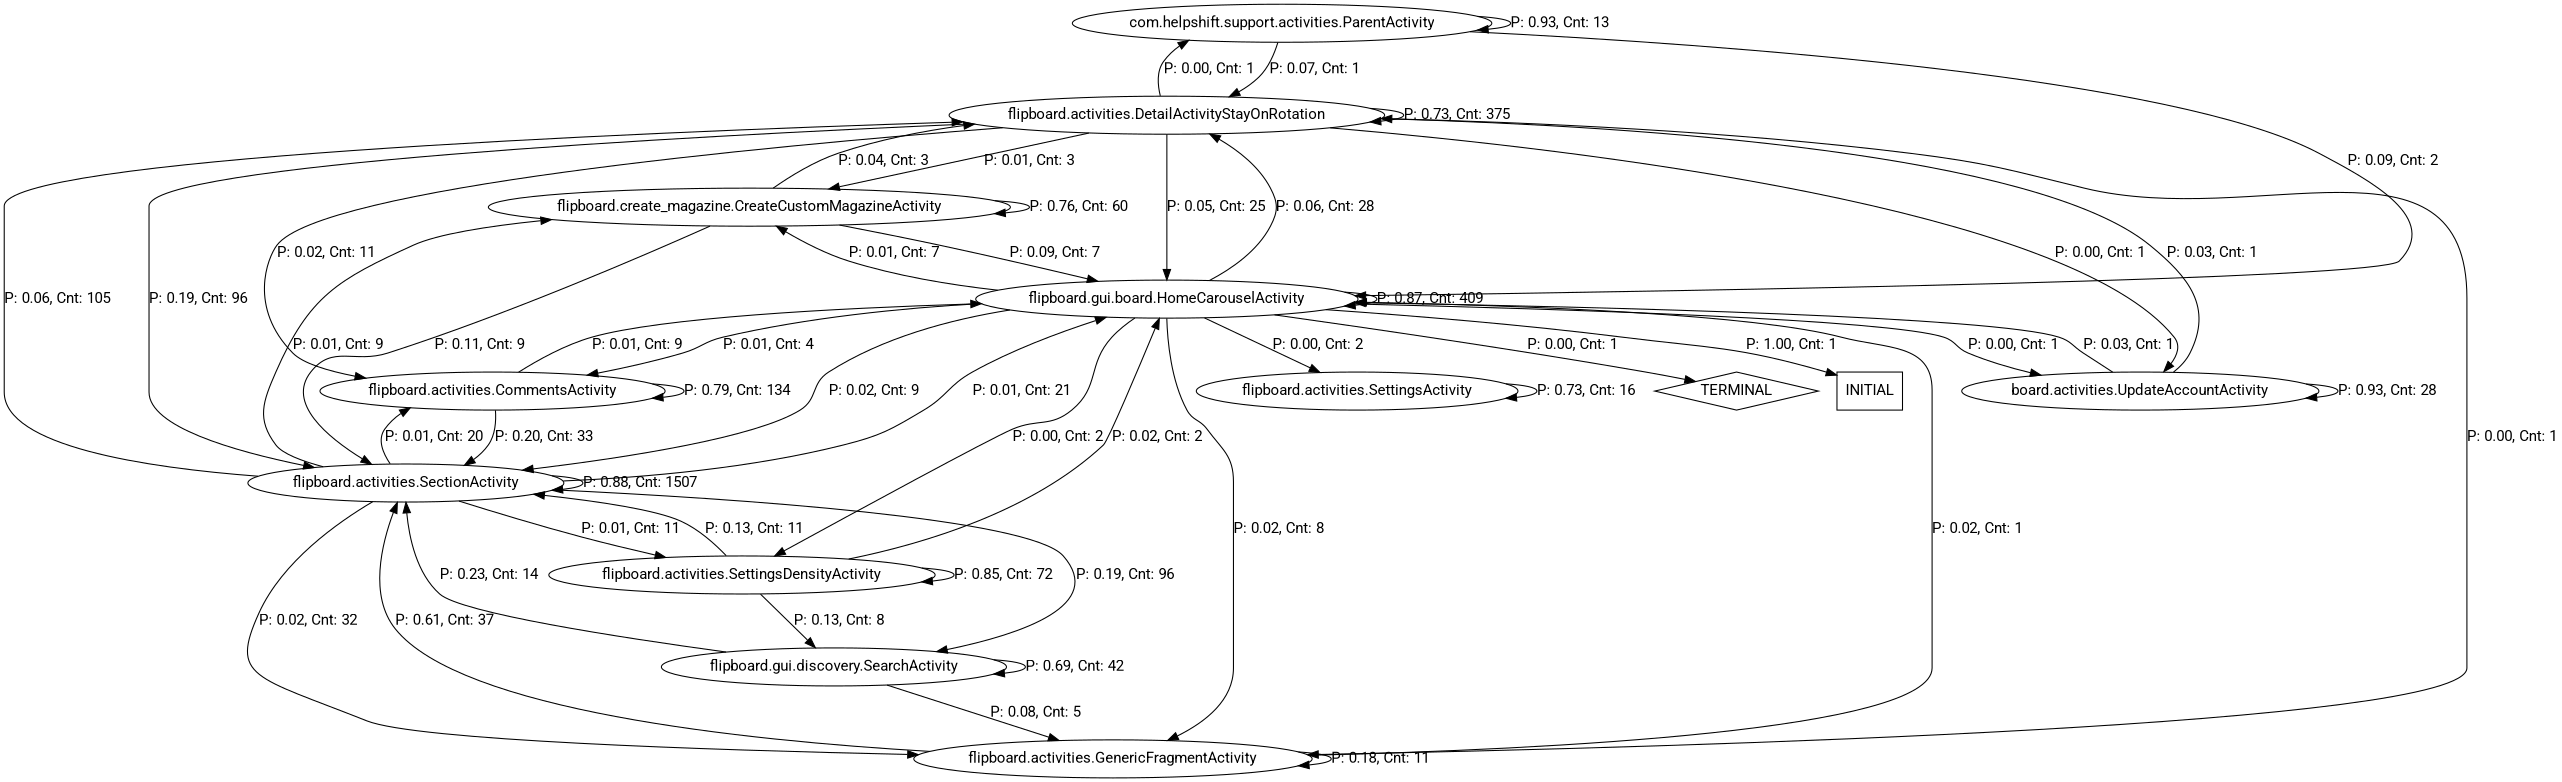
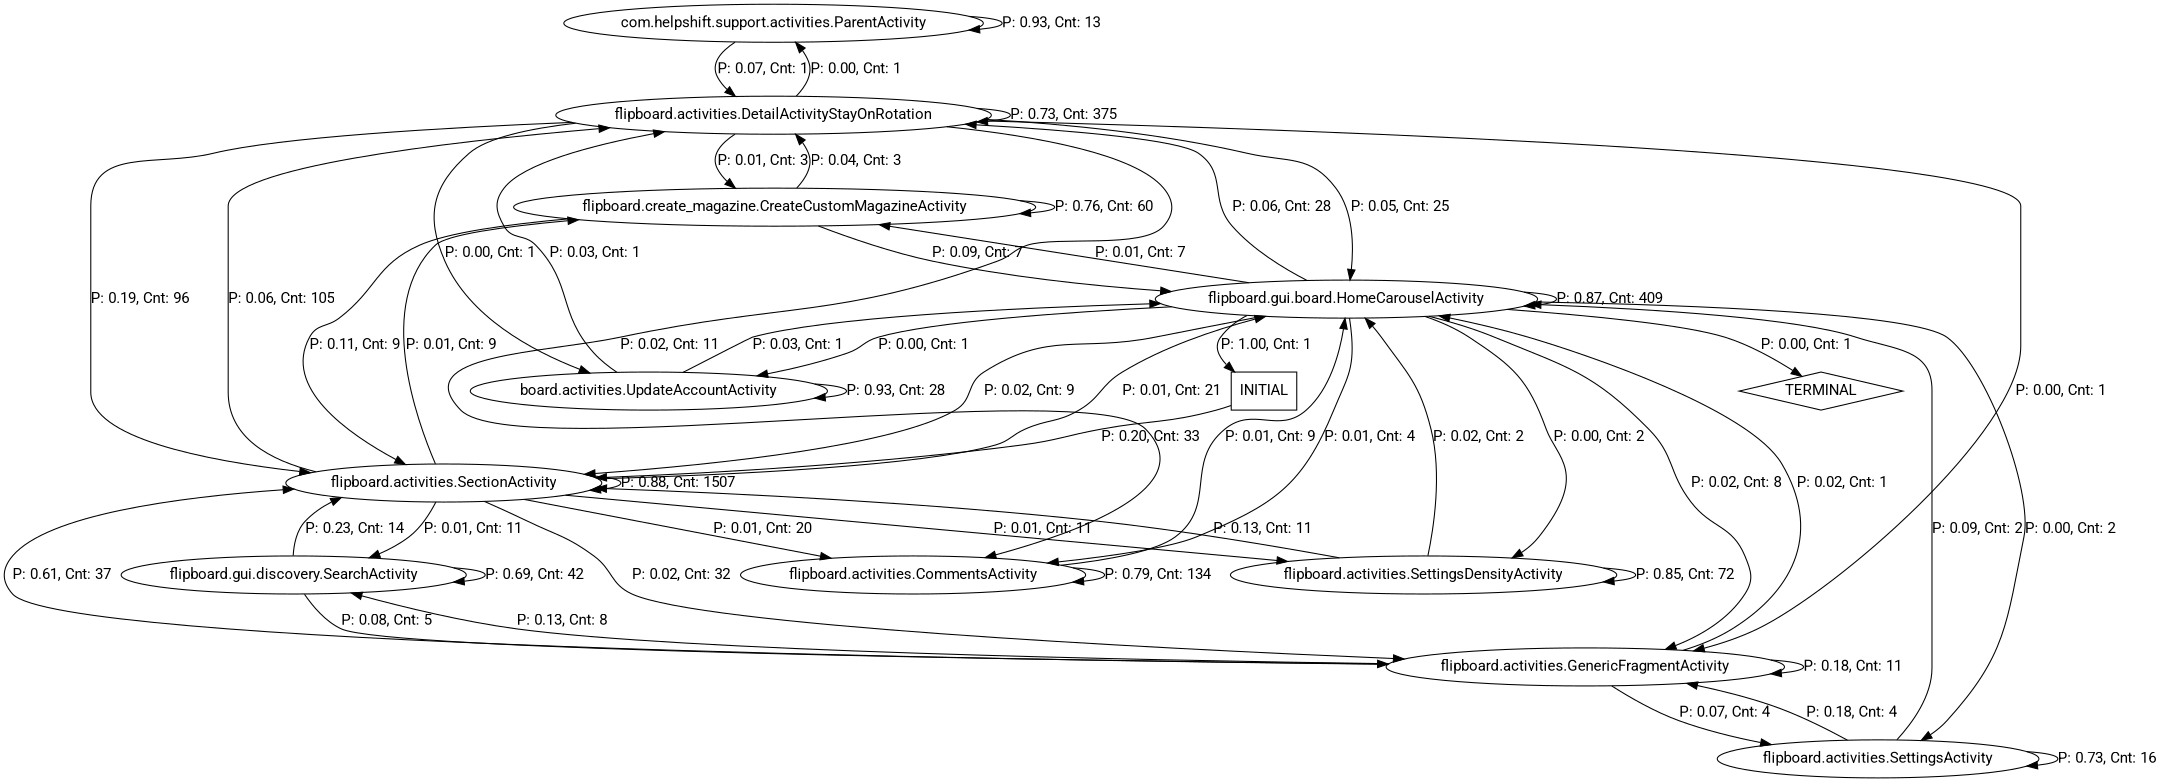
(2392, 262) -> (1922, 363)
(492, 438) -> (1015, 446)
(1126, 575) -> (473, 529)
(784, 617) -> (718, 645)
none -> (1775, 707)
none -> (1683, 722)
